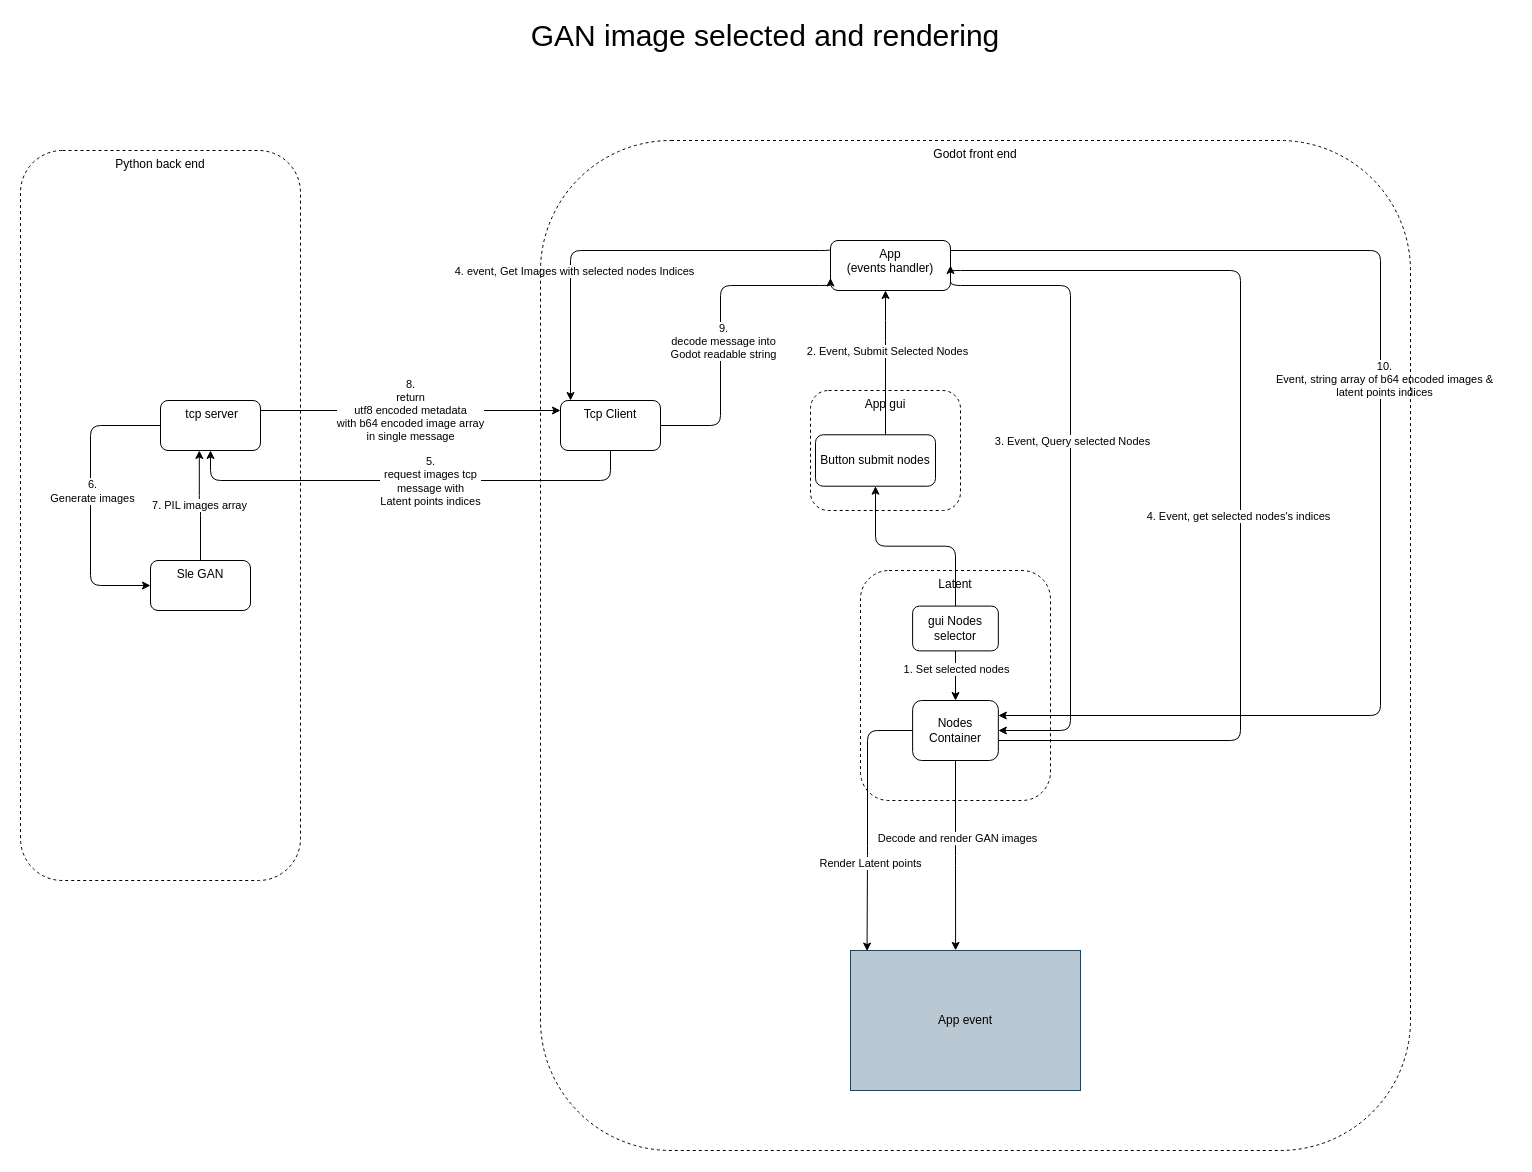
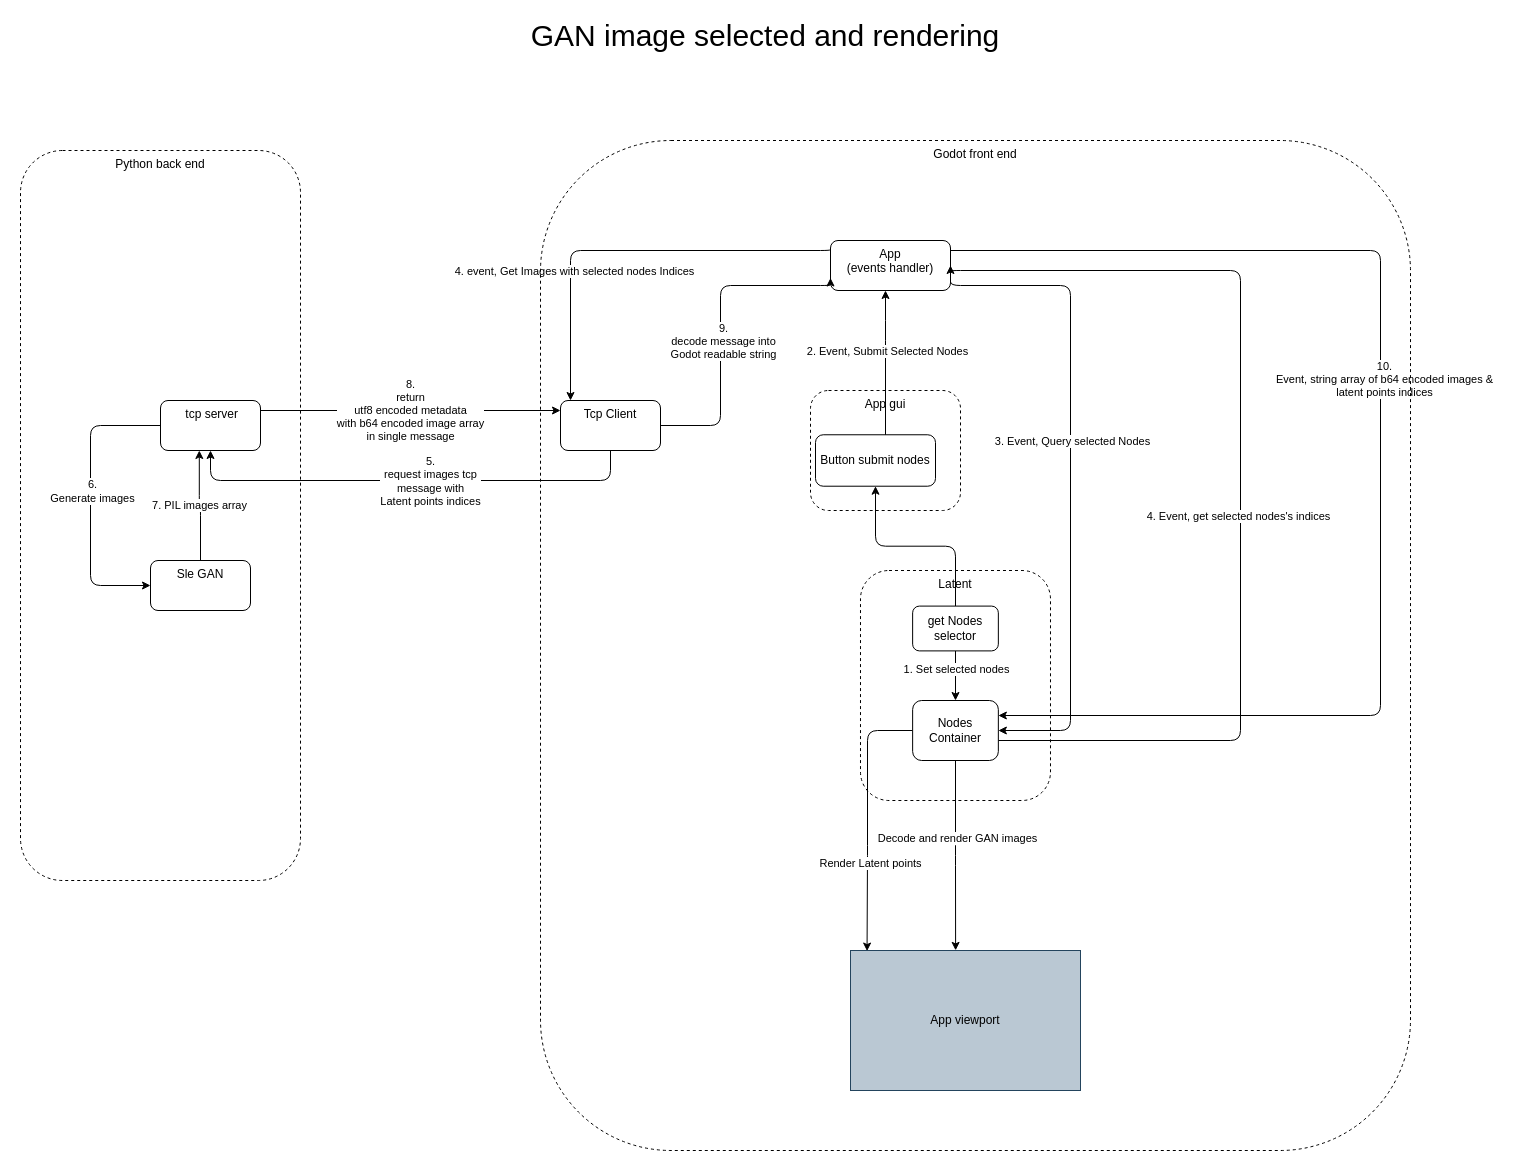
(956, 629) -> (956, 629)
(966, 1021) -> (966, 1021)
